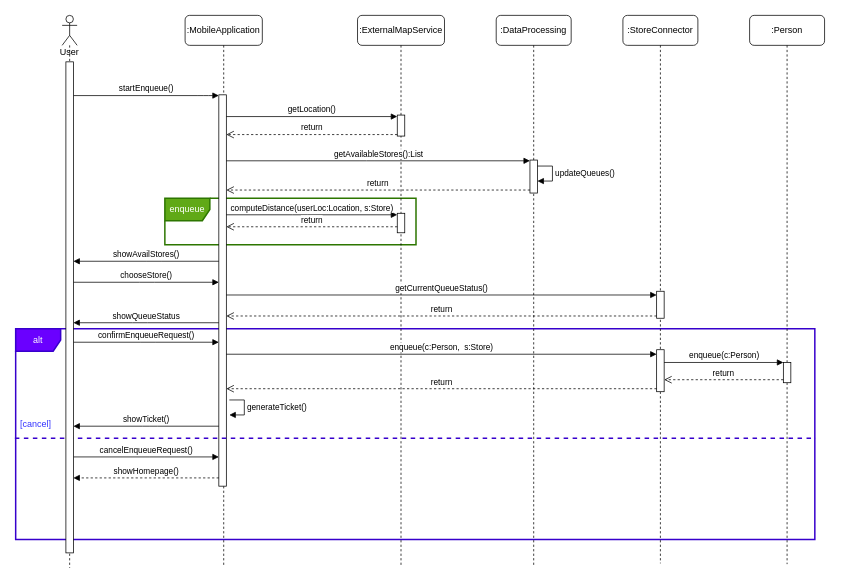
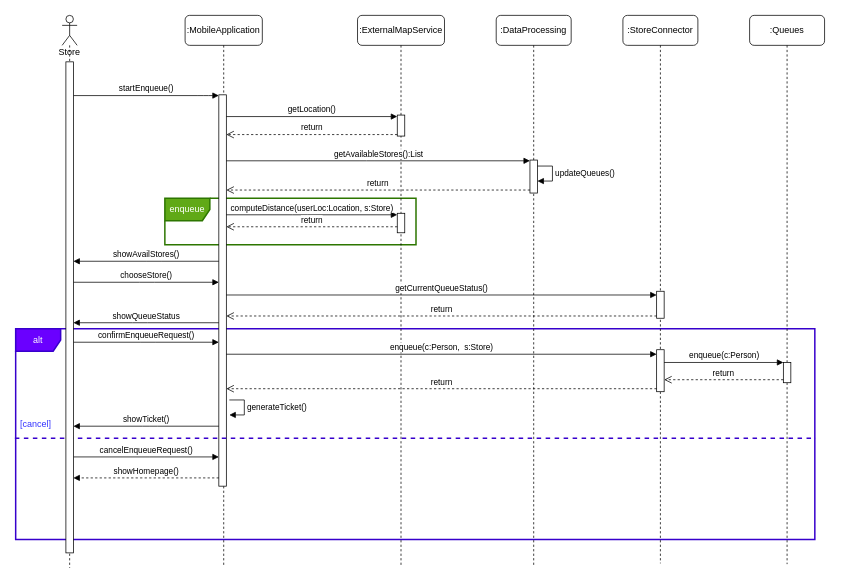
(787, 30) -> (787, 30)
(69, 58) -> (69, 58)
